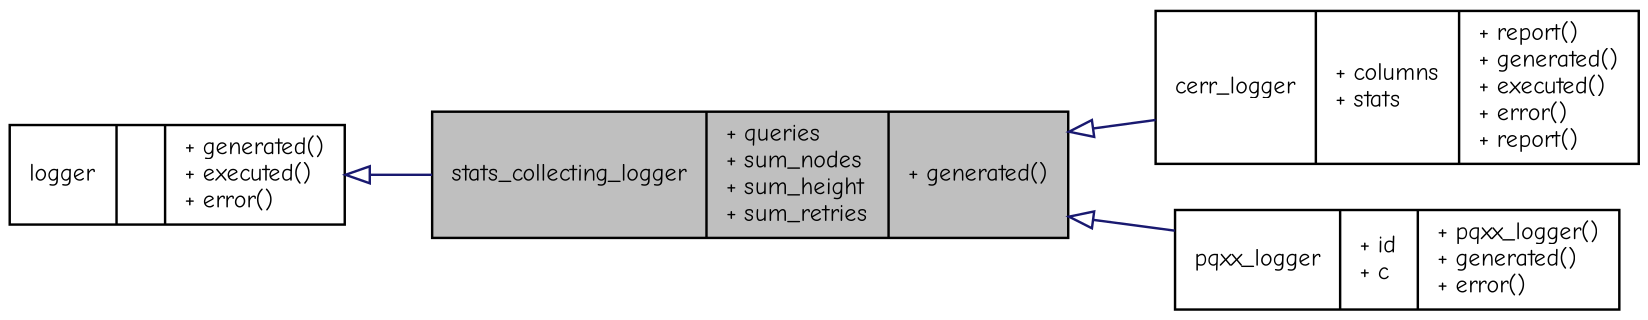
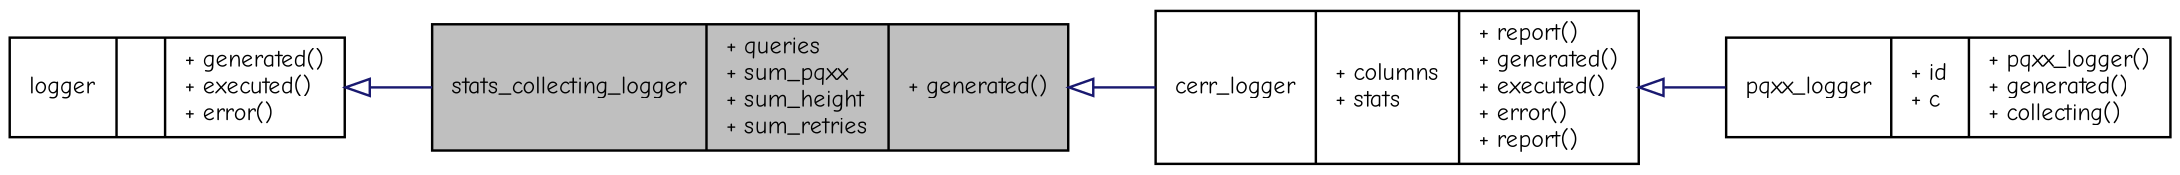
(795, 160) -> (788, 73)
(1134, 225) -> (1695, 87)
(1482, 285) -> (2055, 113)
